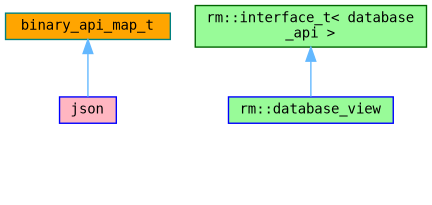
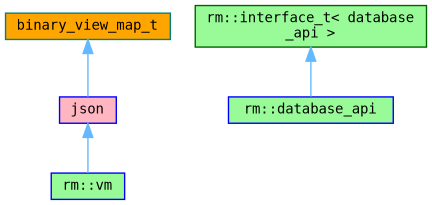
(88, 26) -> (88, 26)
(311, 110) -> (311, 110)
none -> (88, 186)
